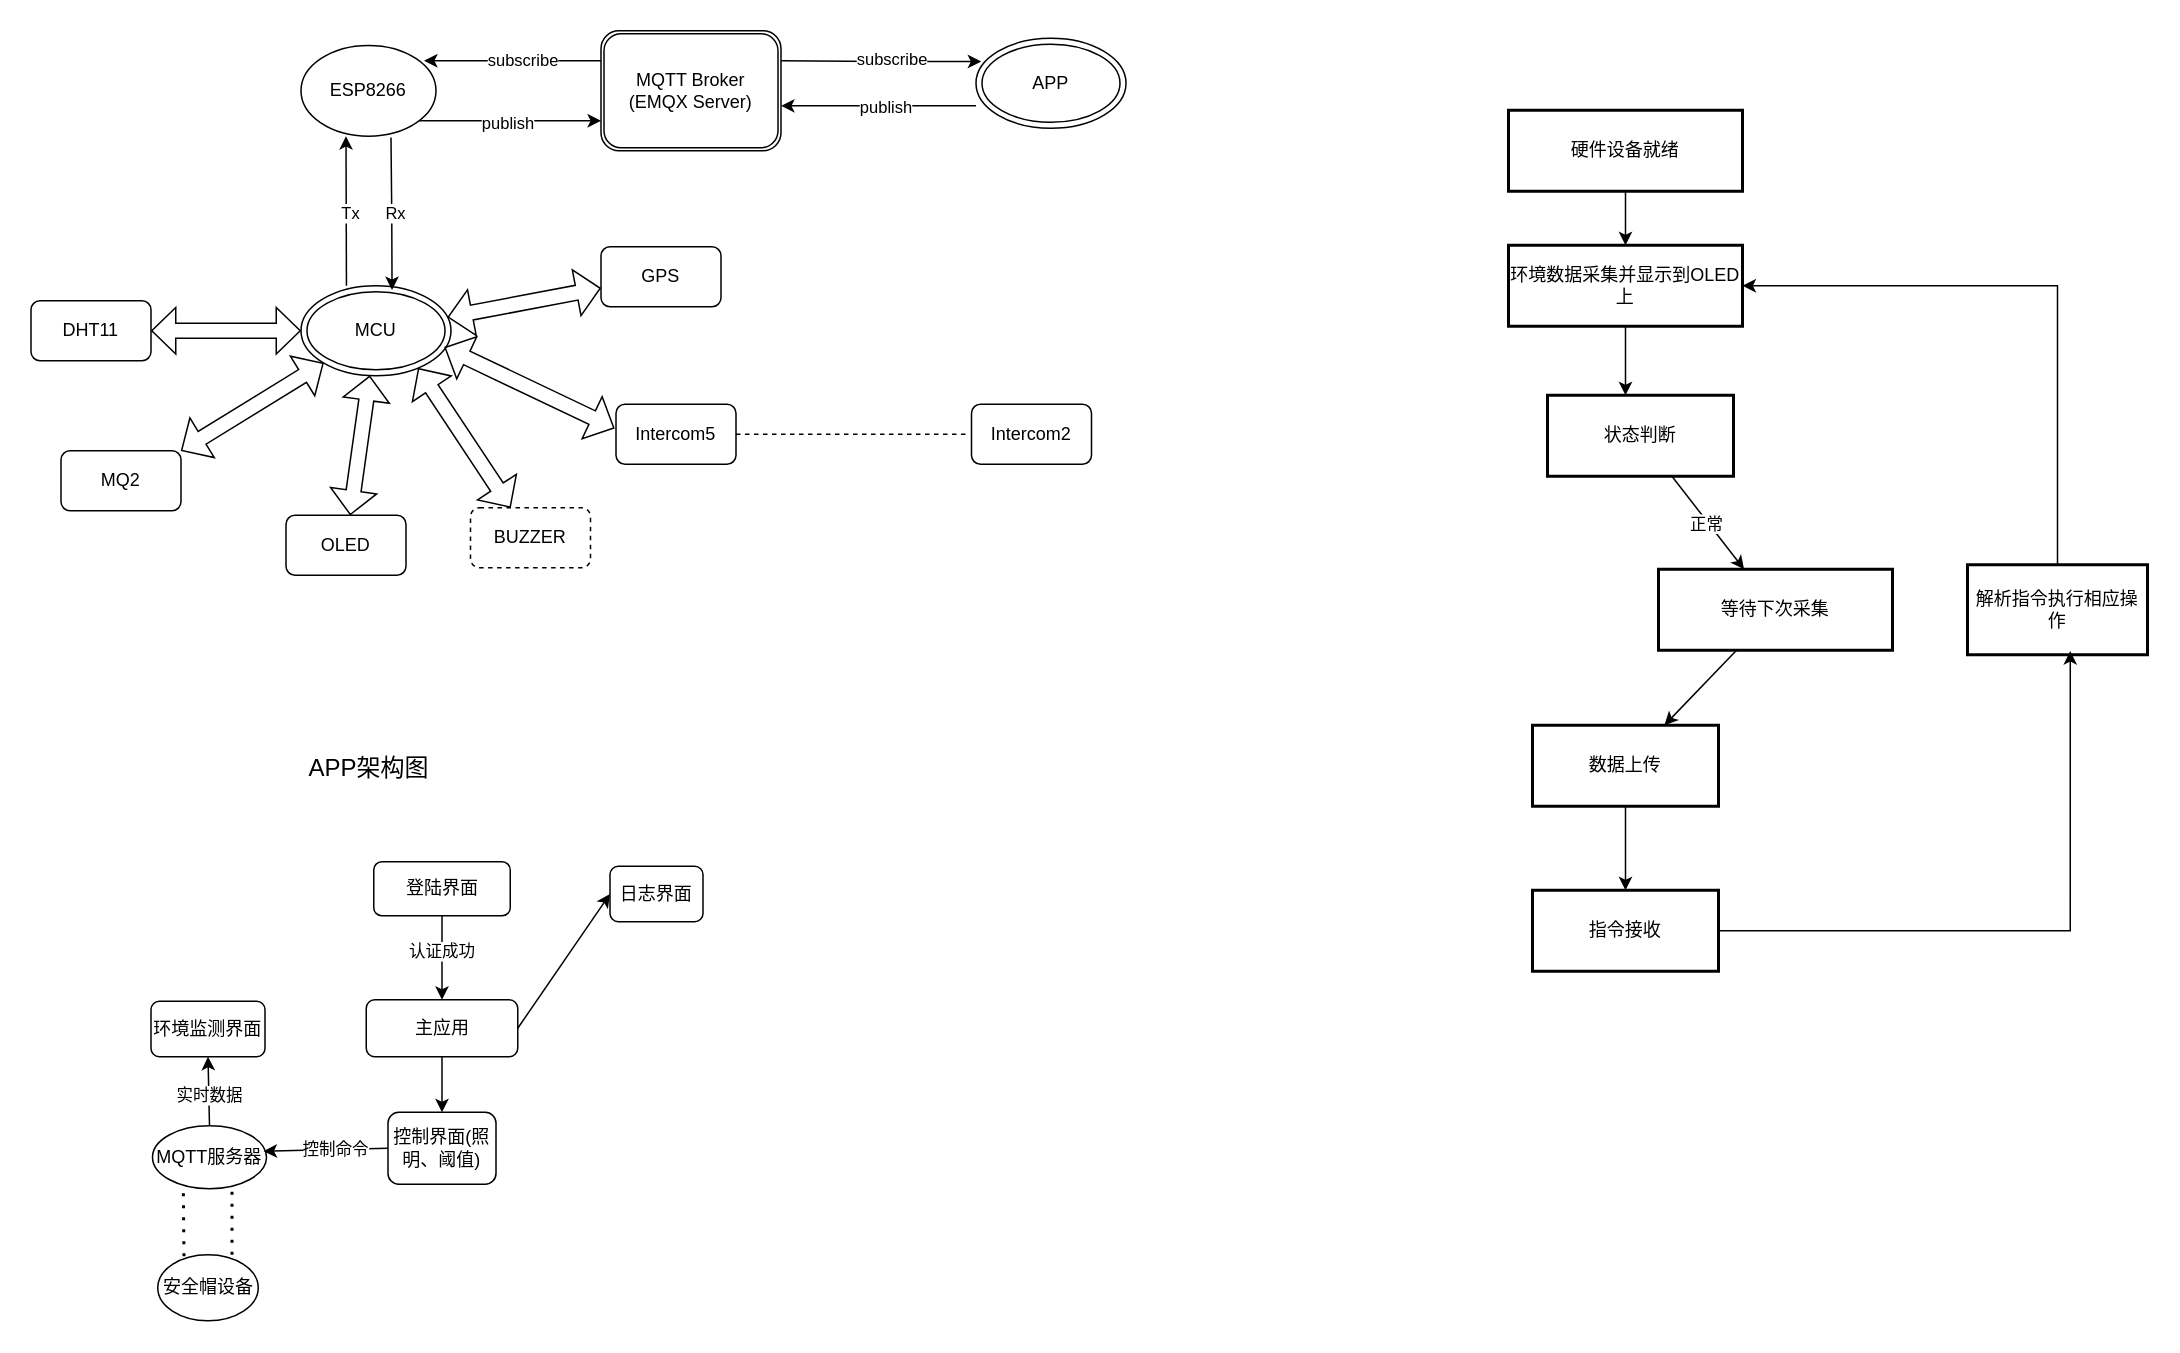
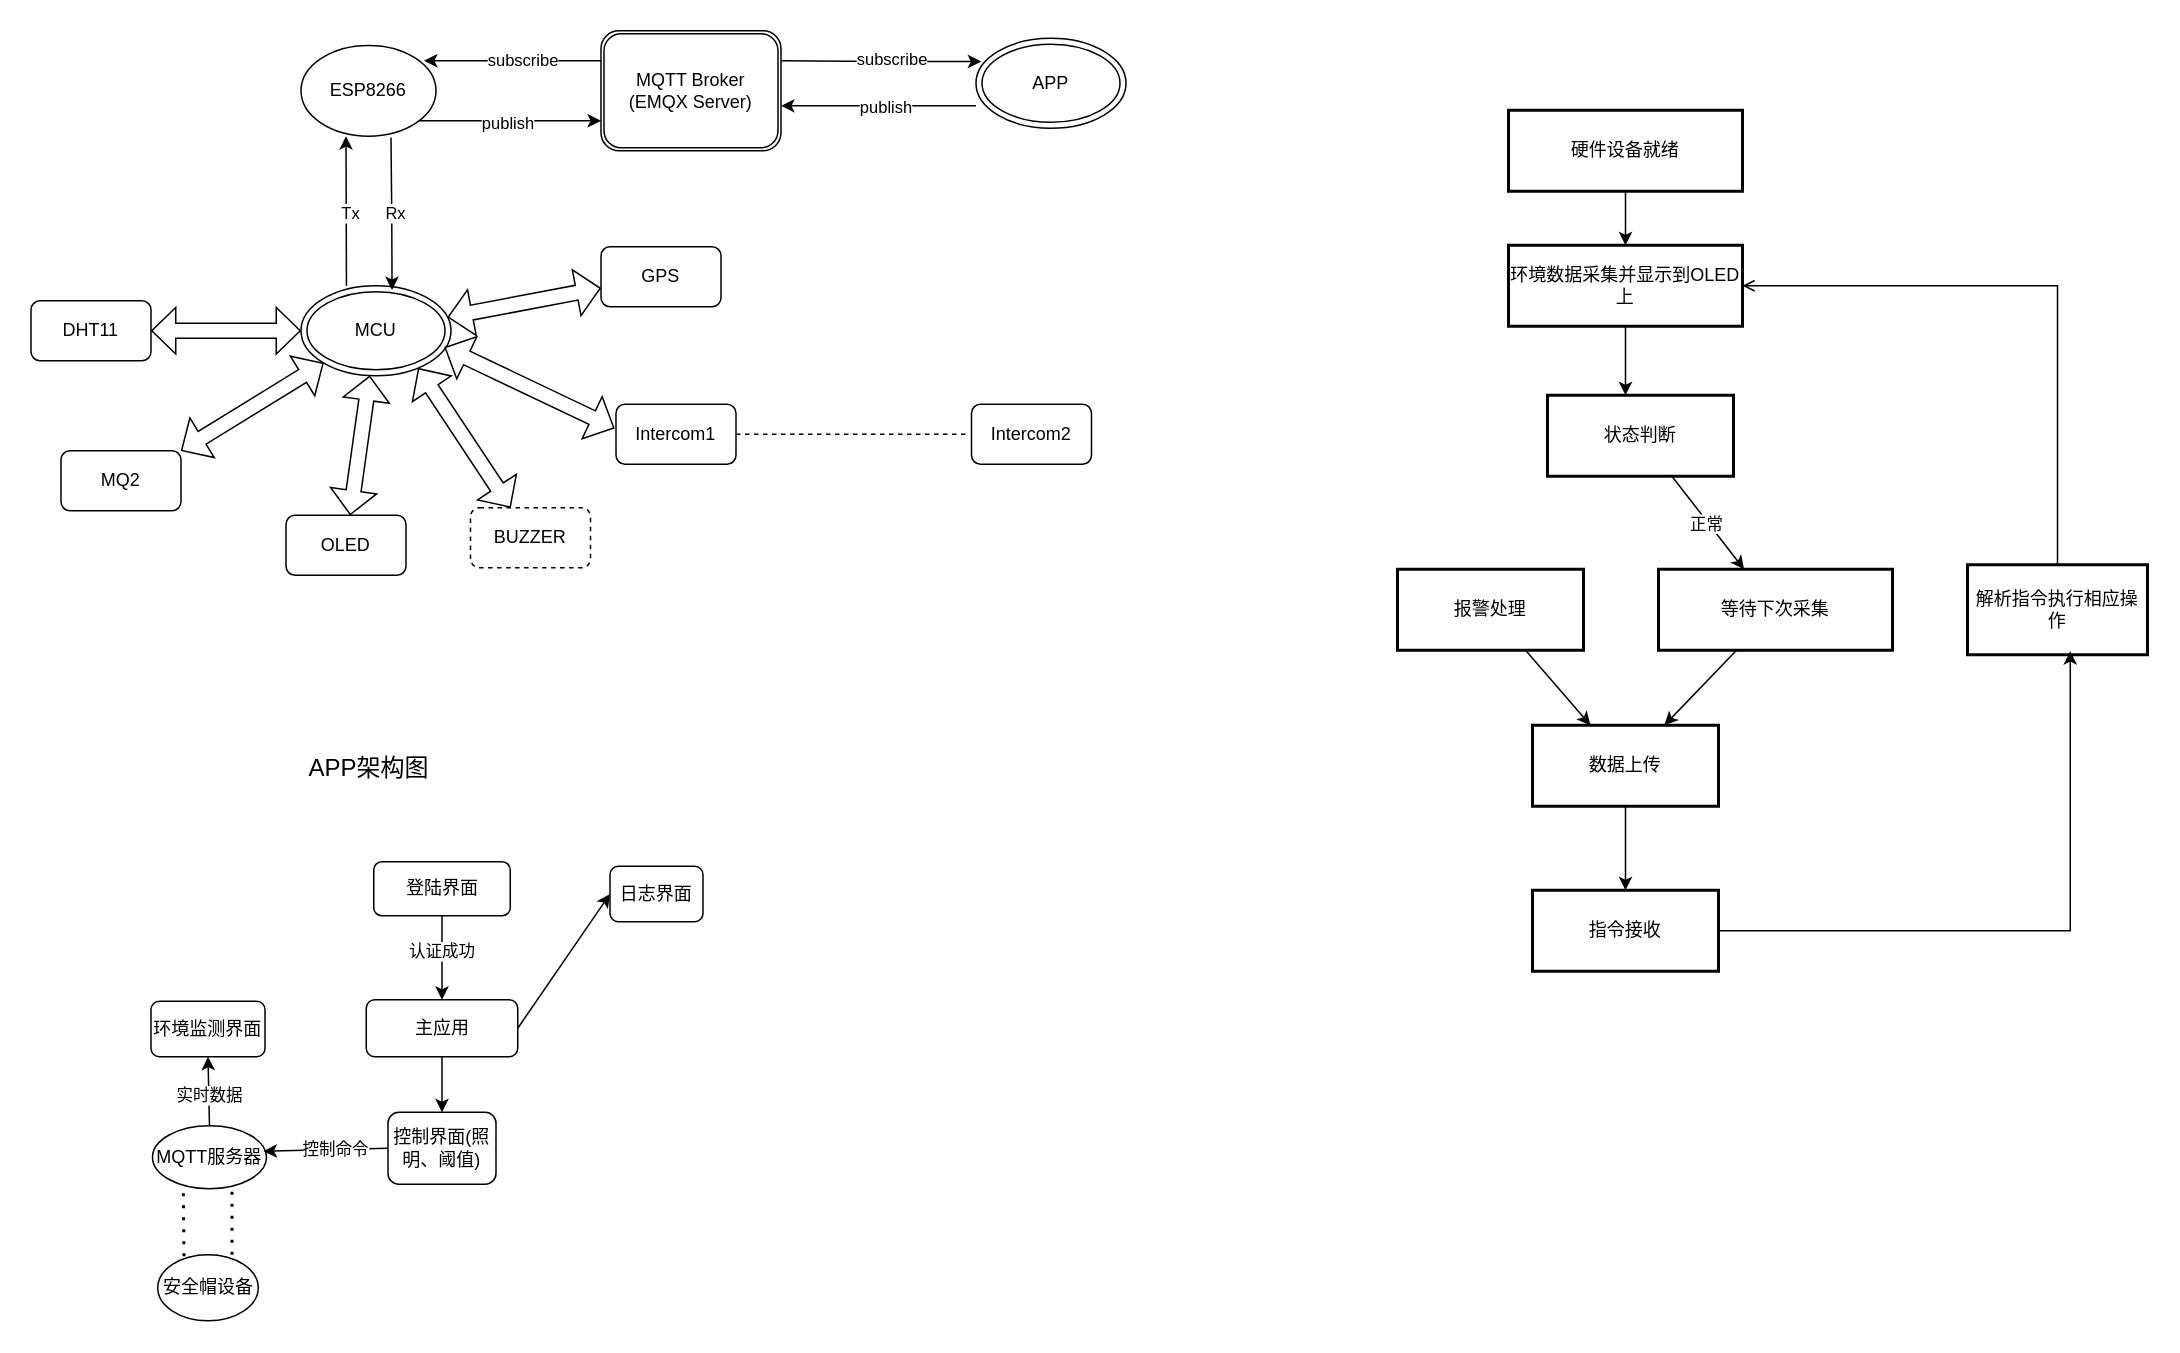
(1754, 286) -> (1751, 286)
(676, 434) -> (676, 434)
none -> (1490, 610)
none -> (1554, 684)
